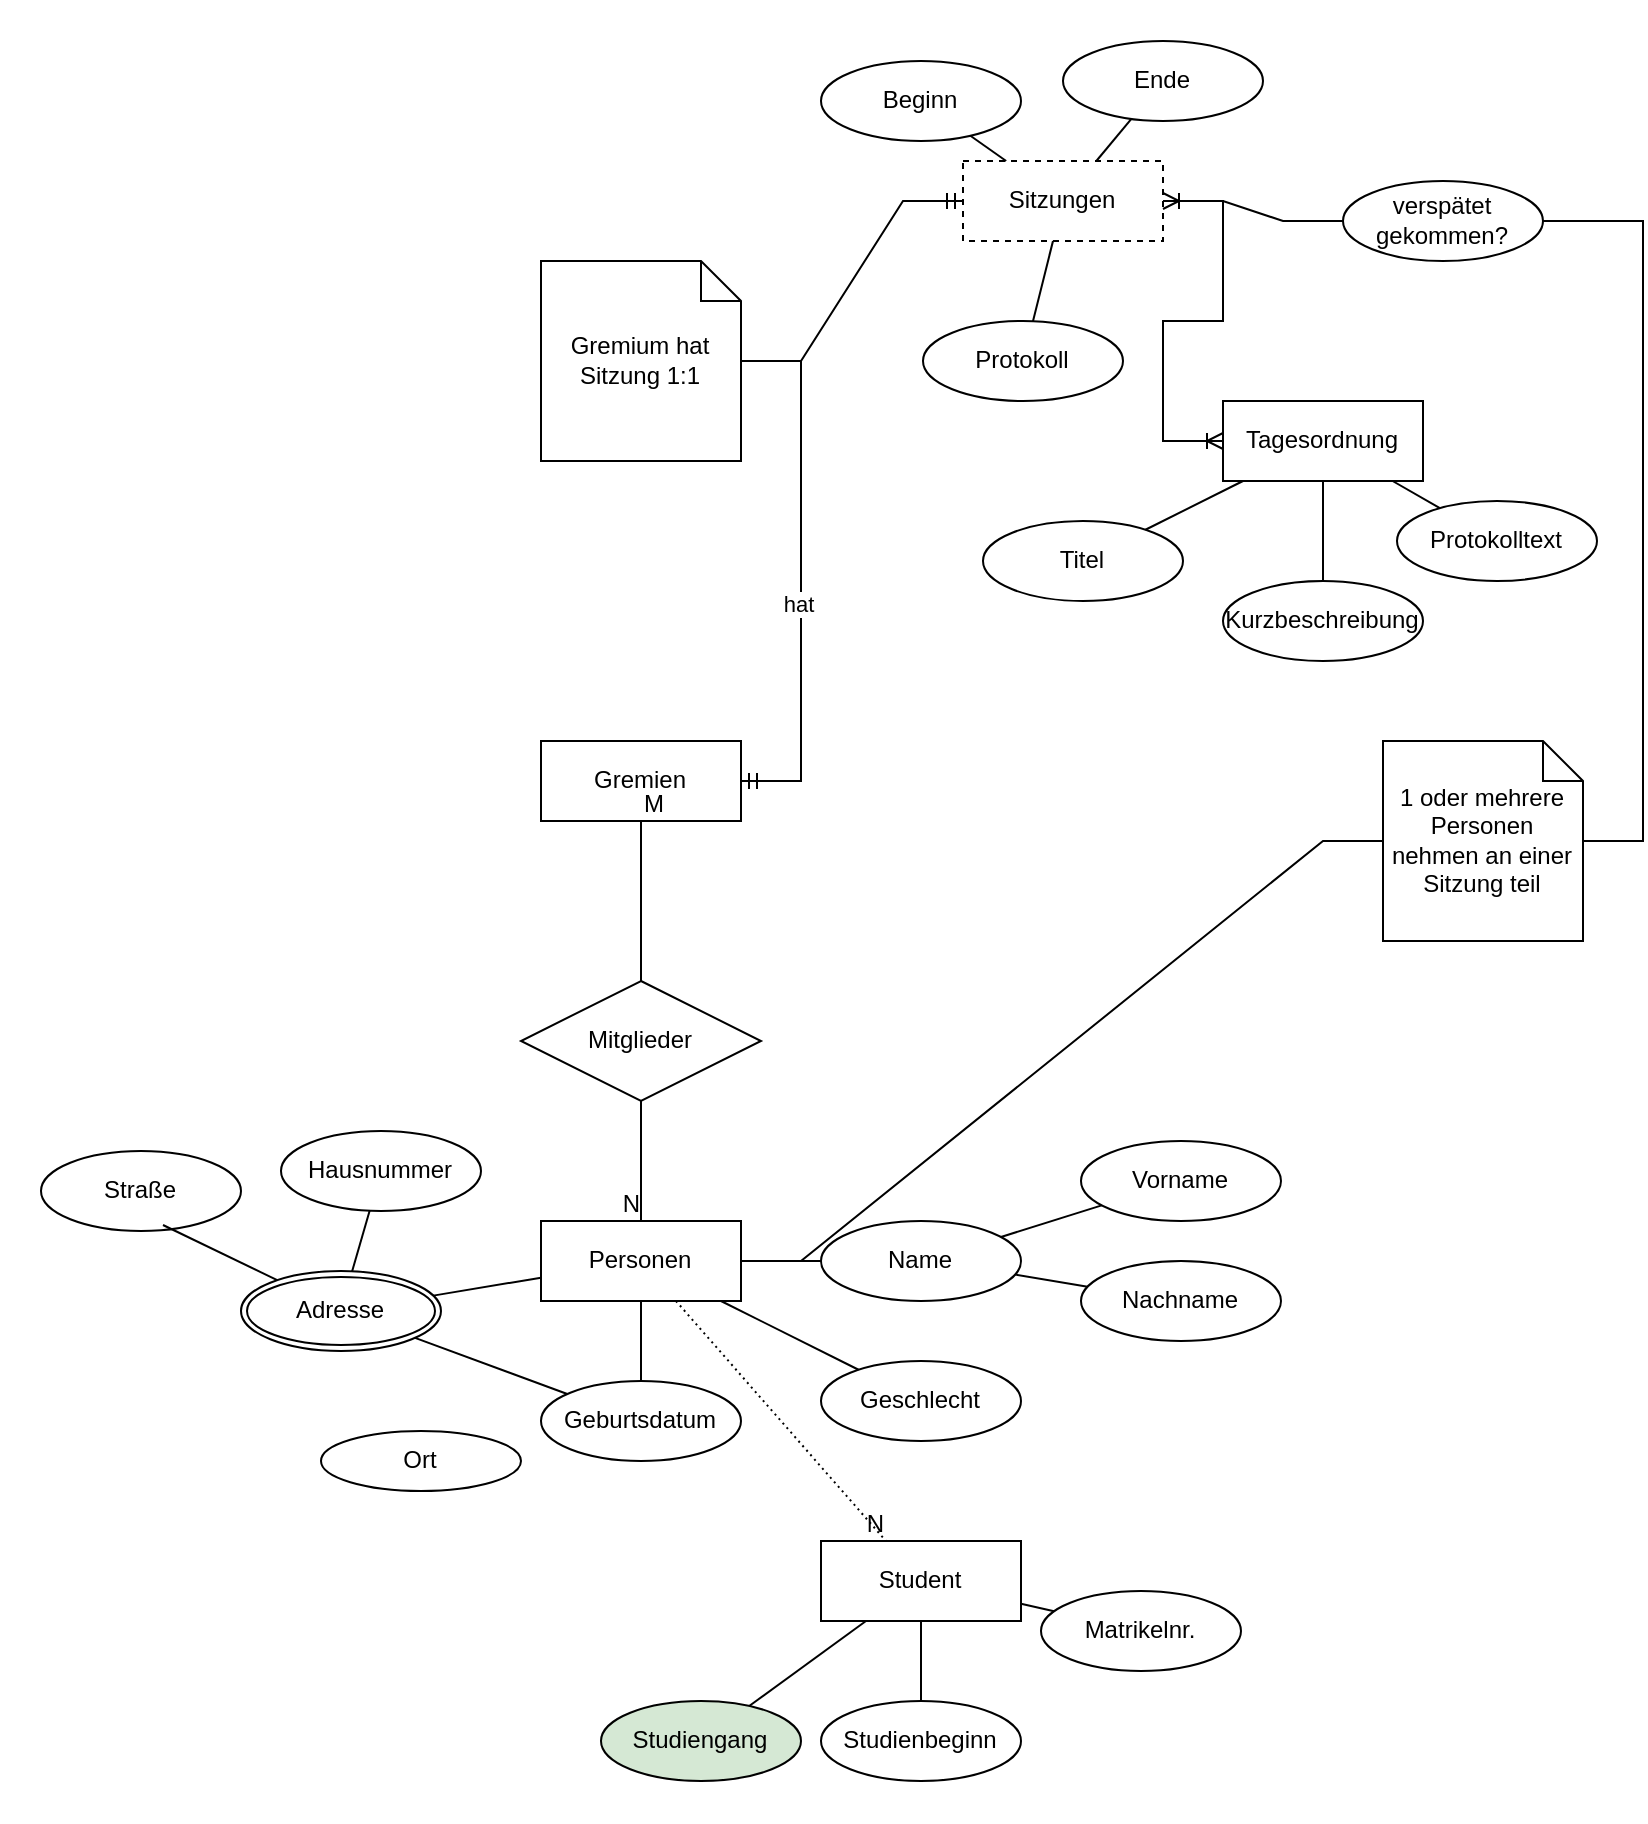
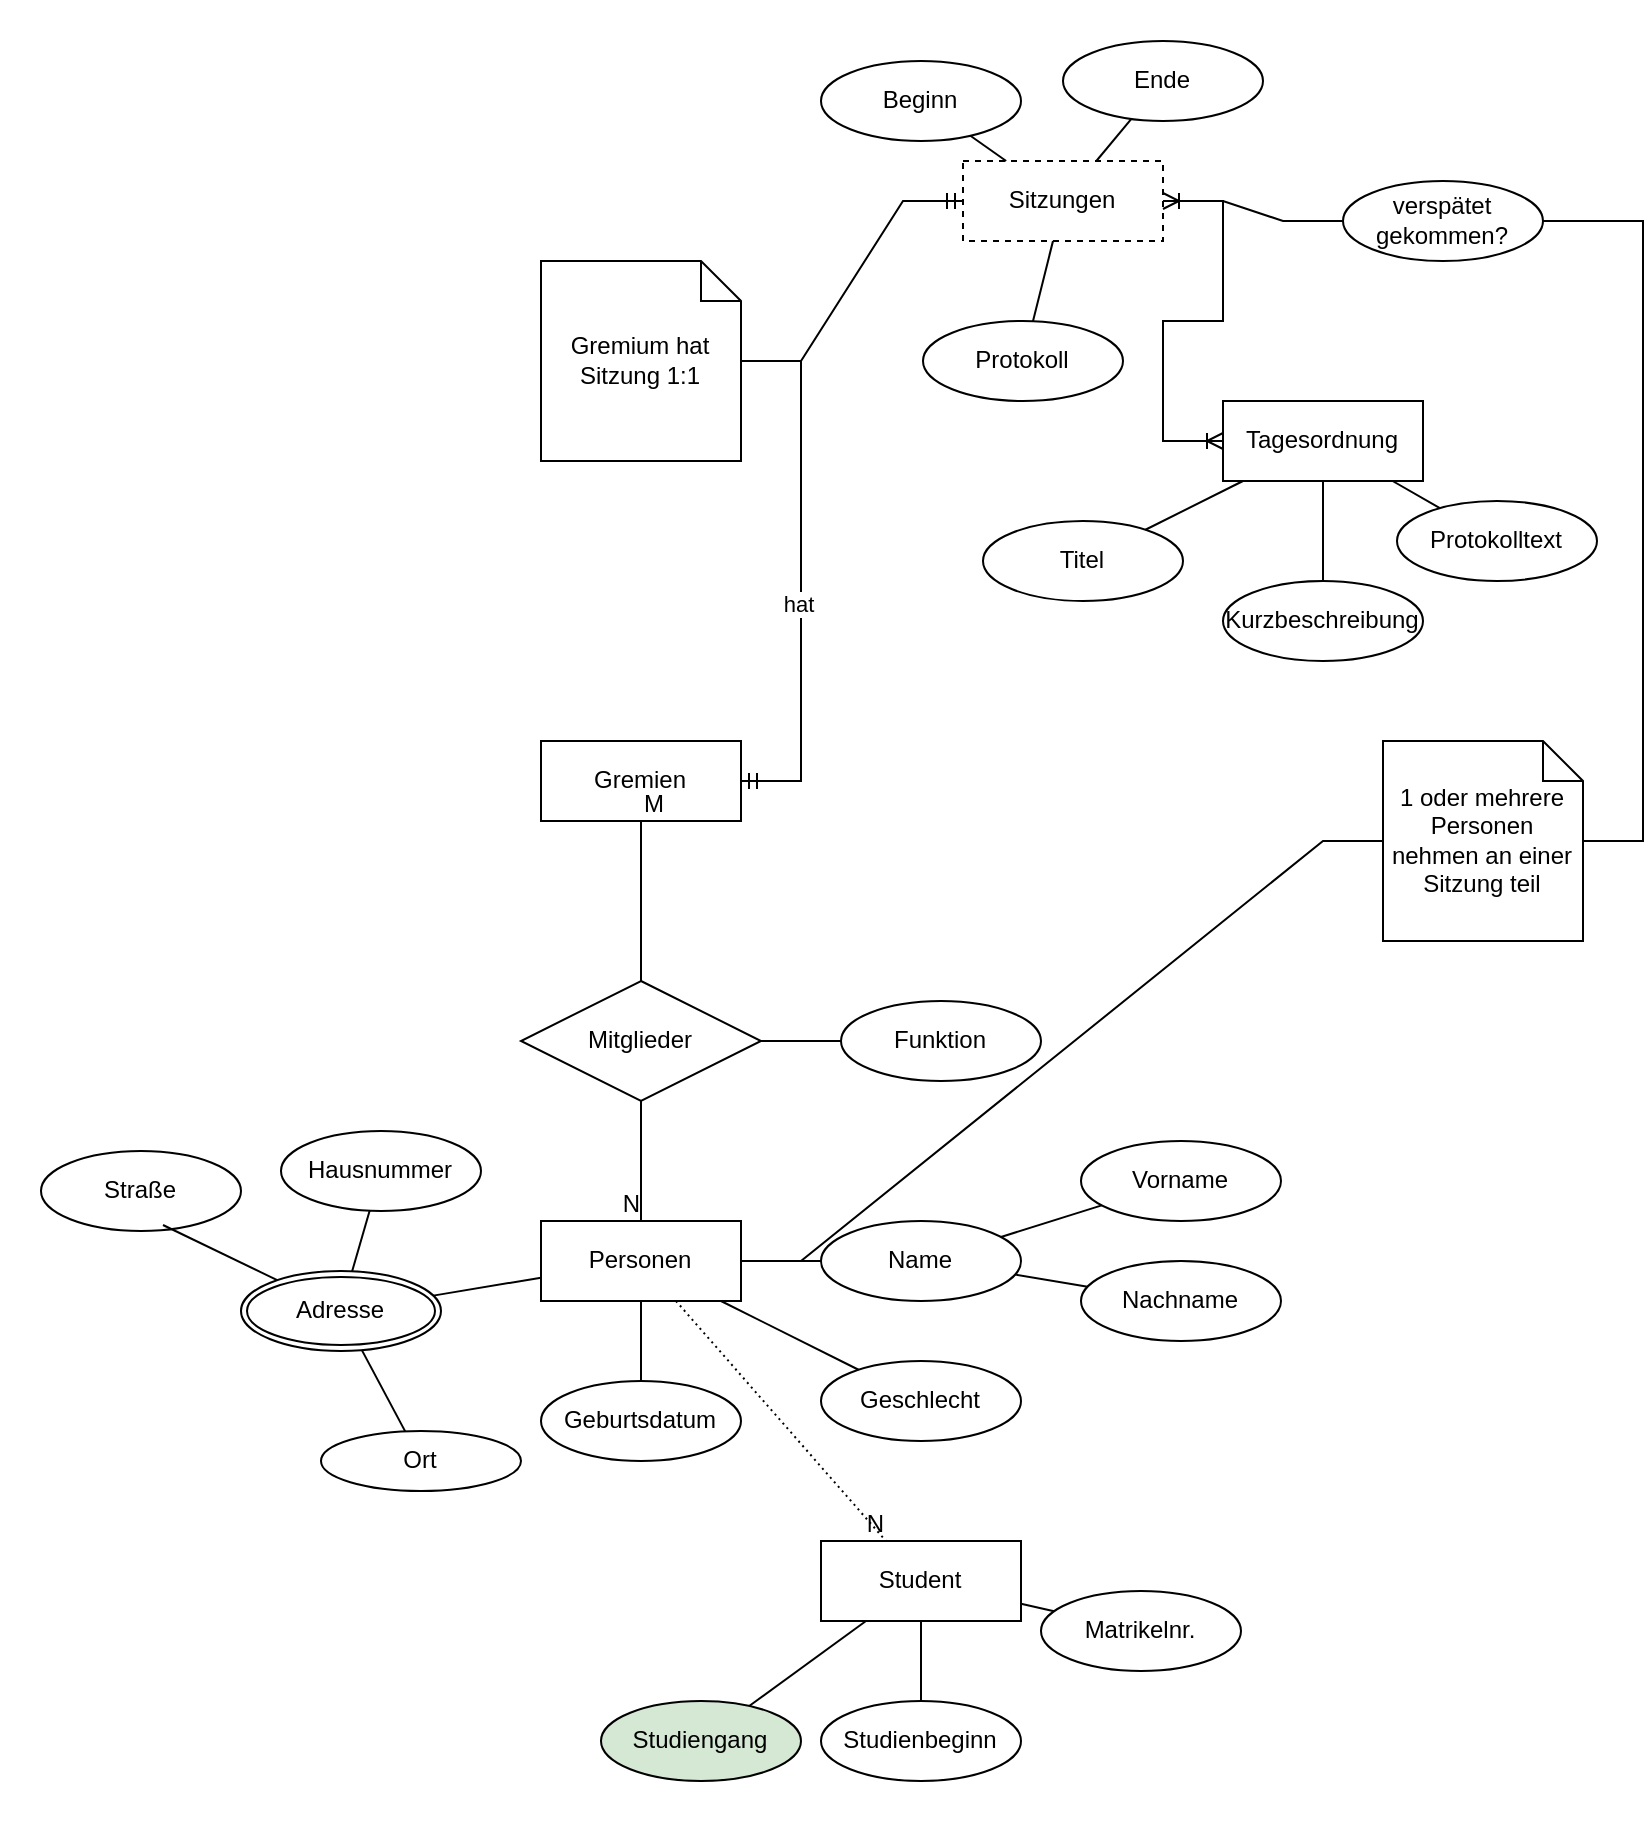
none -> (801, 1041)
none -> (941, 1041)
(491, 1366) -> (384, 1391)
